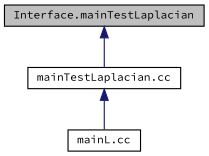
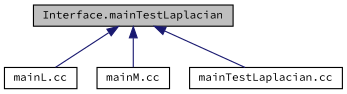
none -> (133, 78)
(104, 115) -> (82, 50)
